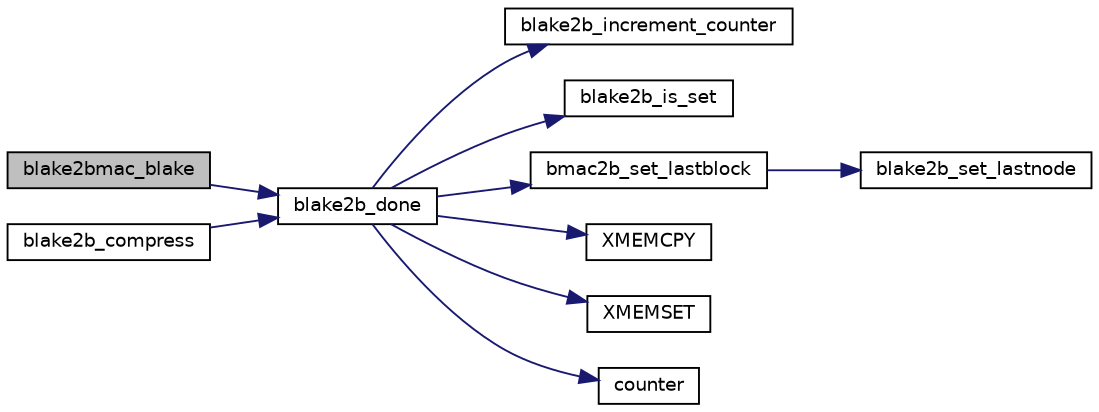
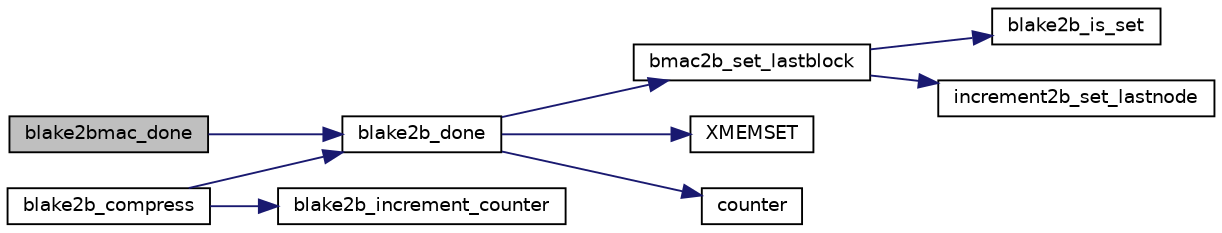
(442, 110) -> (234, 206)
(466, 150) -> (921, 44)
(109, 170) -> (109, 134)
(976, 170) -> (1076, 98)
(649, 242) -> none
